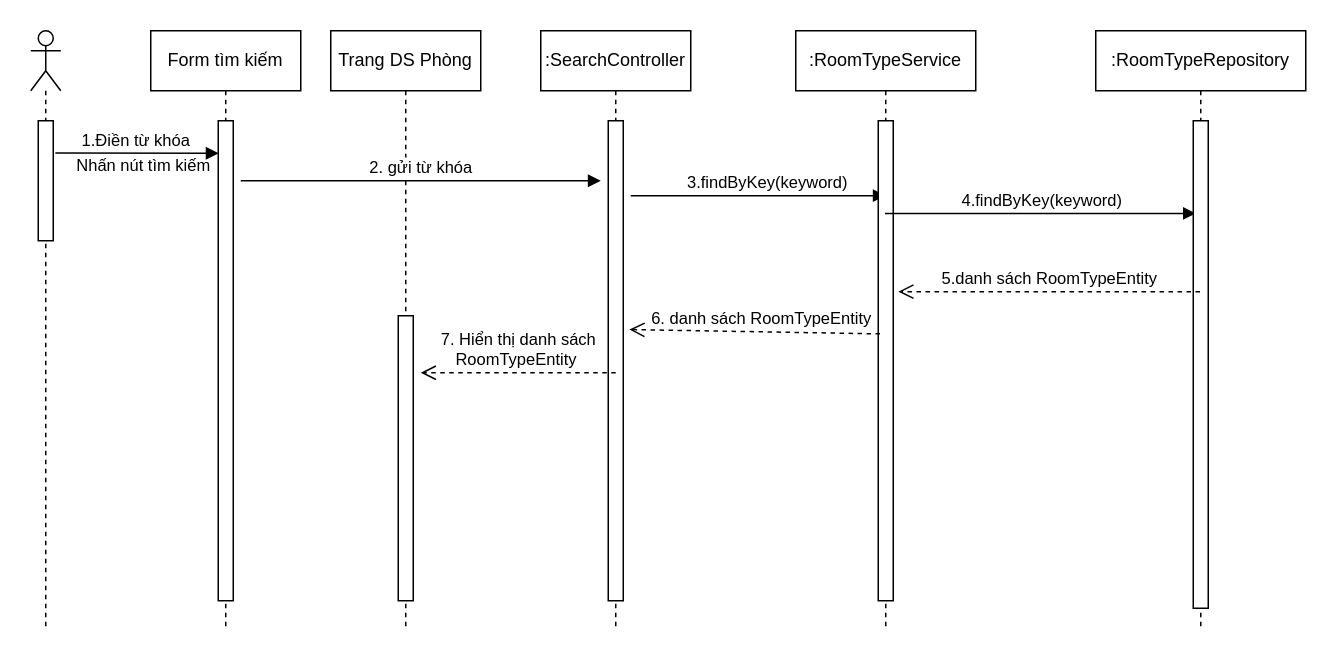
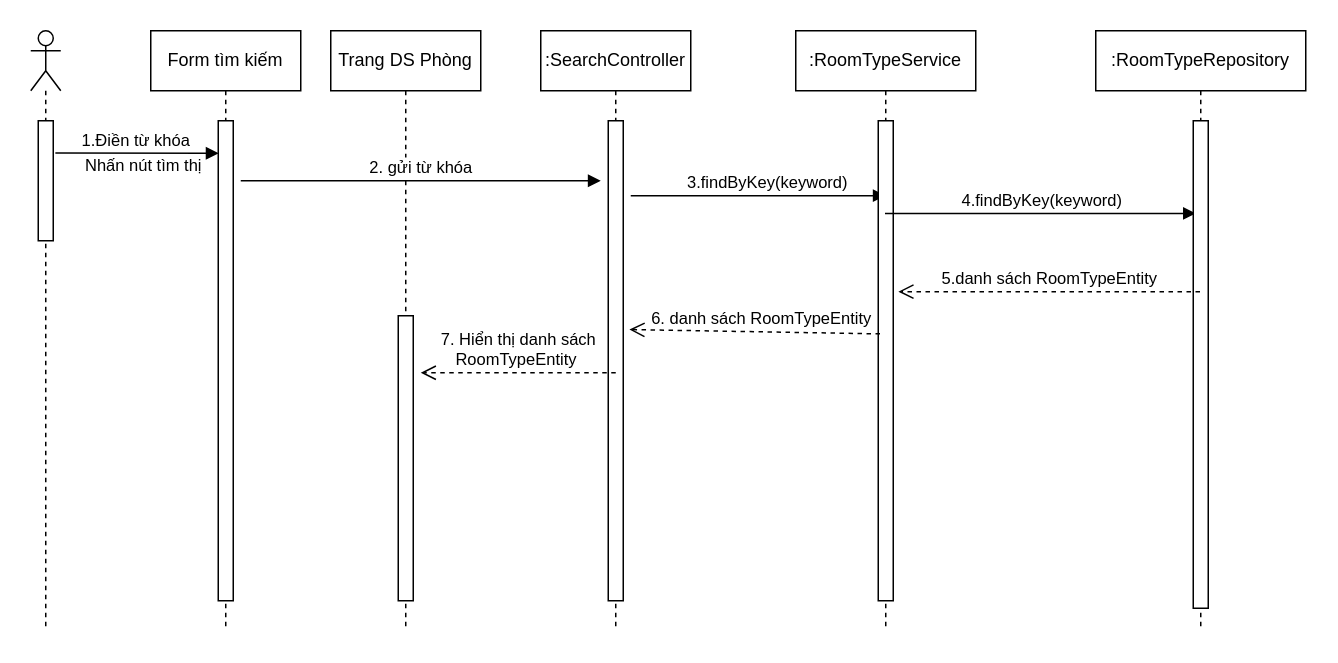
(144, 166) -> (144, 166)
